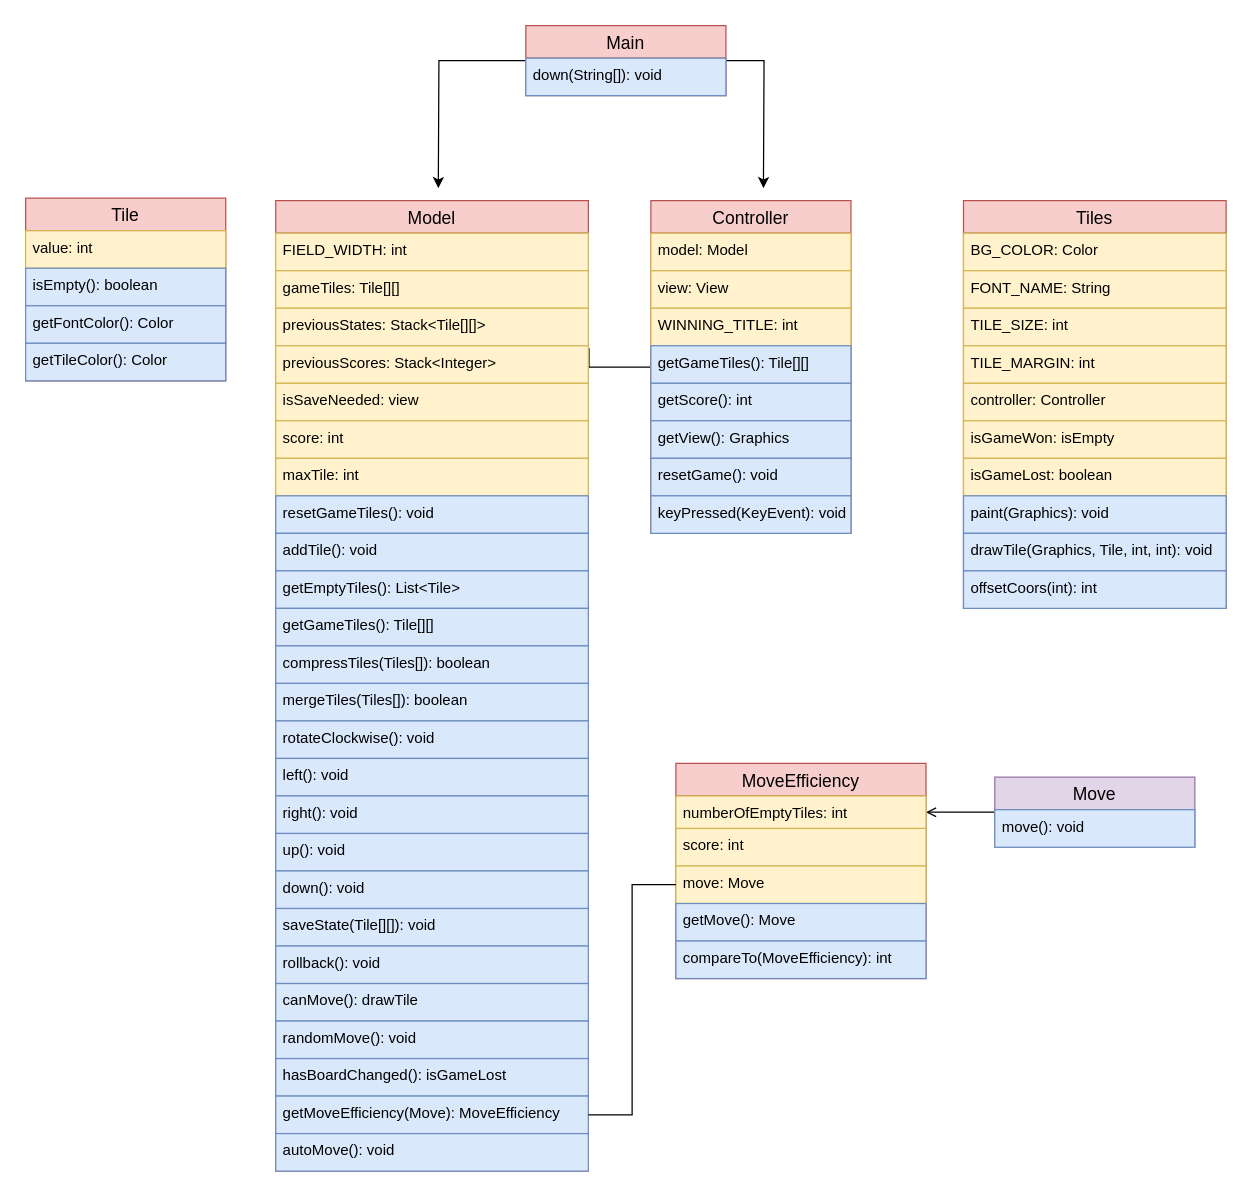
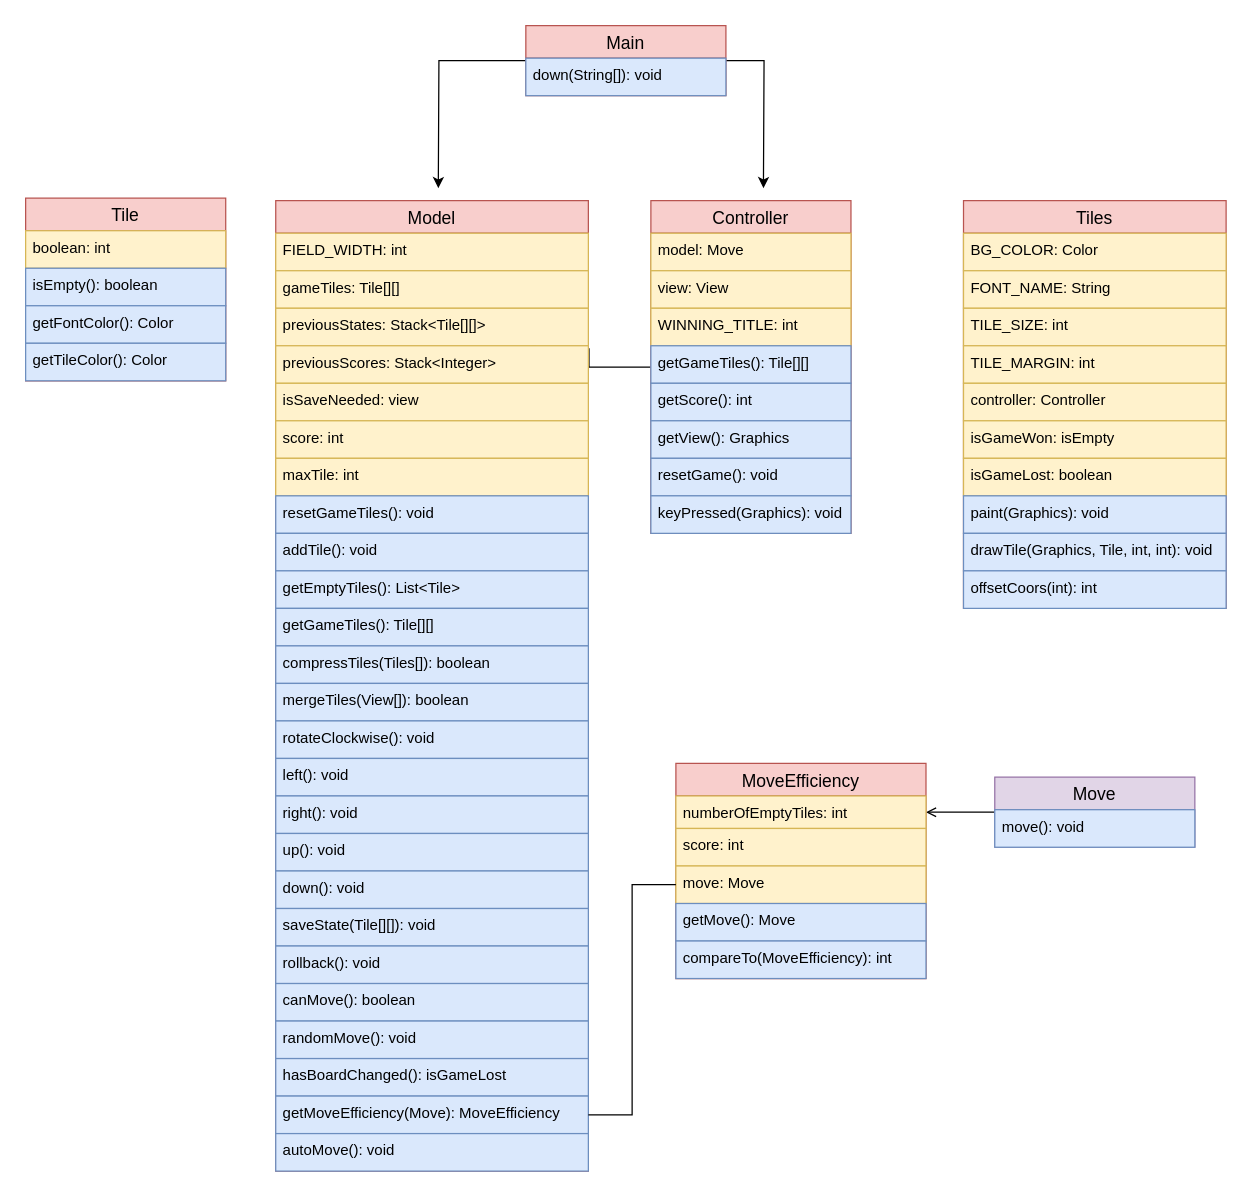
(67, 248) -> (75, 248)
(700, 250) -> (698, 250)
(761, 513) -> (759, 513)
(386, 700) -> (384, 700)
(355, 1000) -> (352, 1000)
